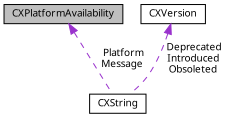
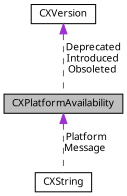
(153, 67) -> (63, 64)
